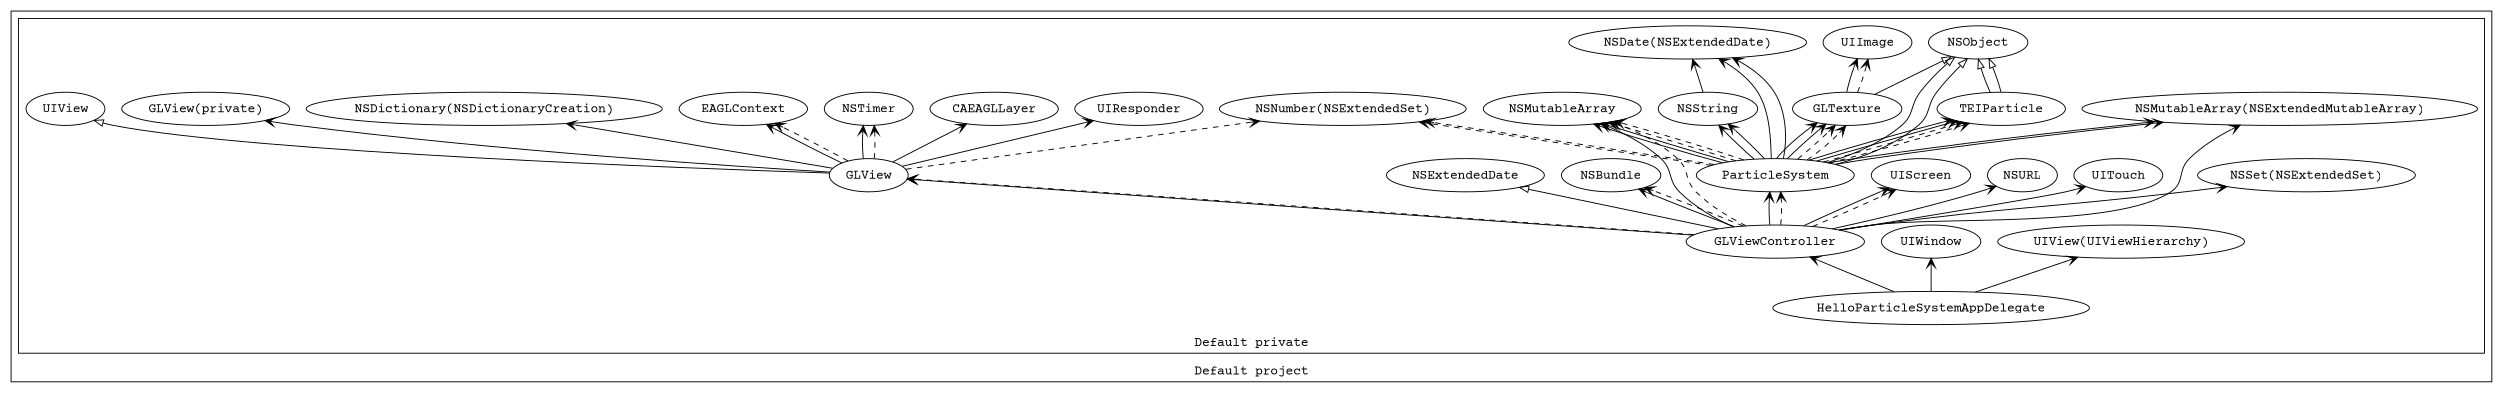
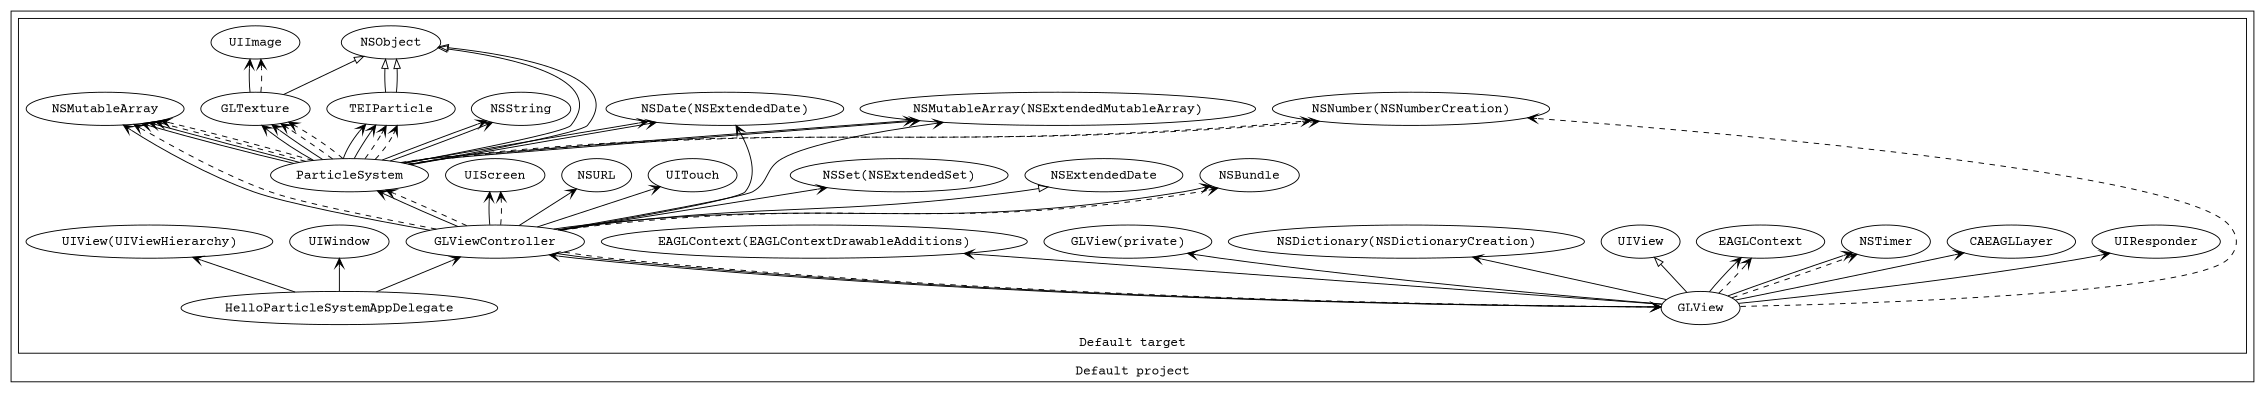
(1699, 80) -> (684, 208)
(1343, 109) -> (1411, 109)
none -> (814, 242)
none -> (1109, 294)
(1251, 343) -> (1132, 343)
